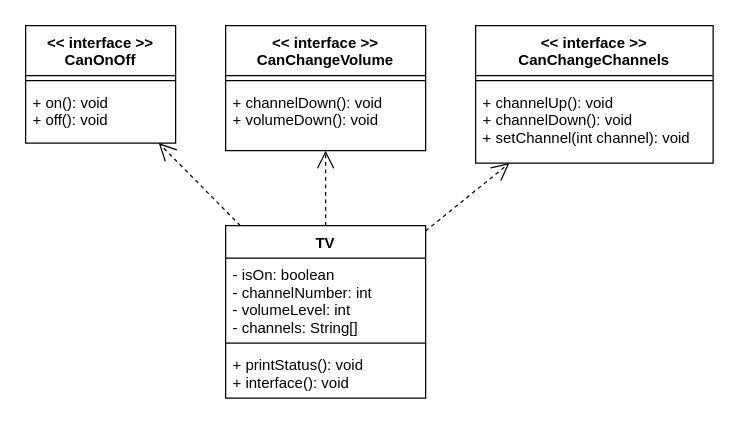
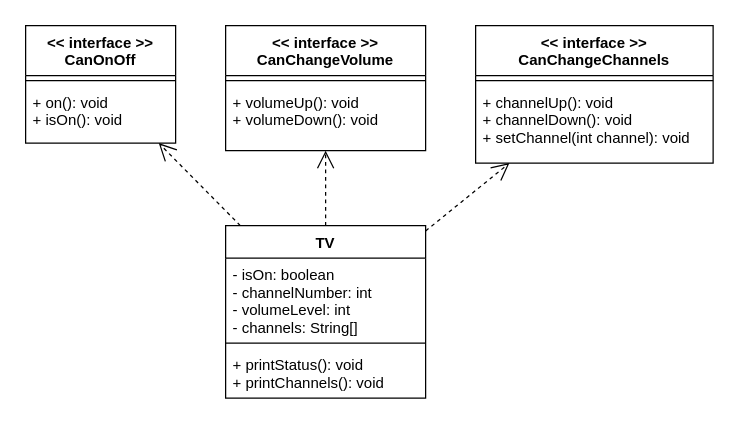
(75, 103) -> (75, 103)
(311, 103) -> (298, 103)
(311, 365) -> (311, 365)
